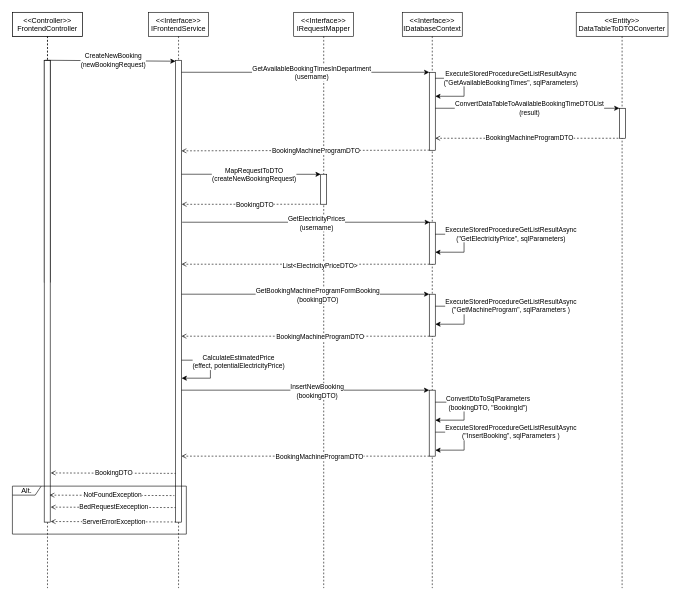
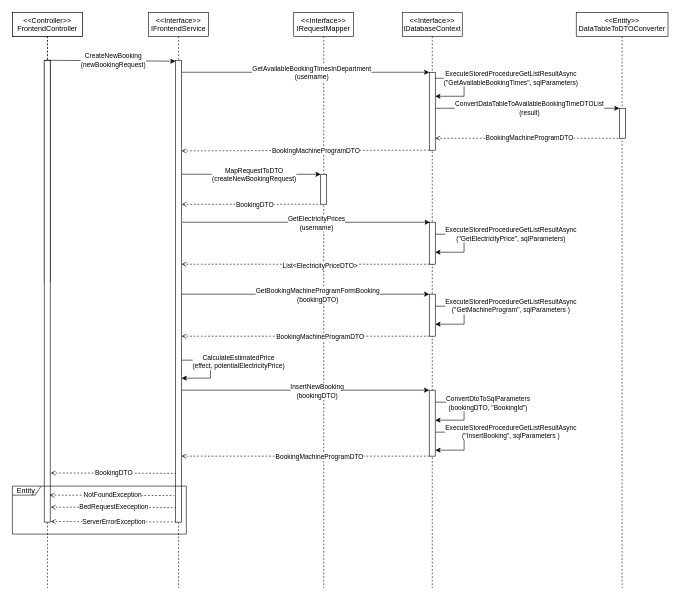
(27, 491) -> (27, 491)
